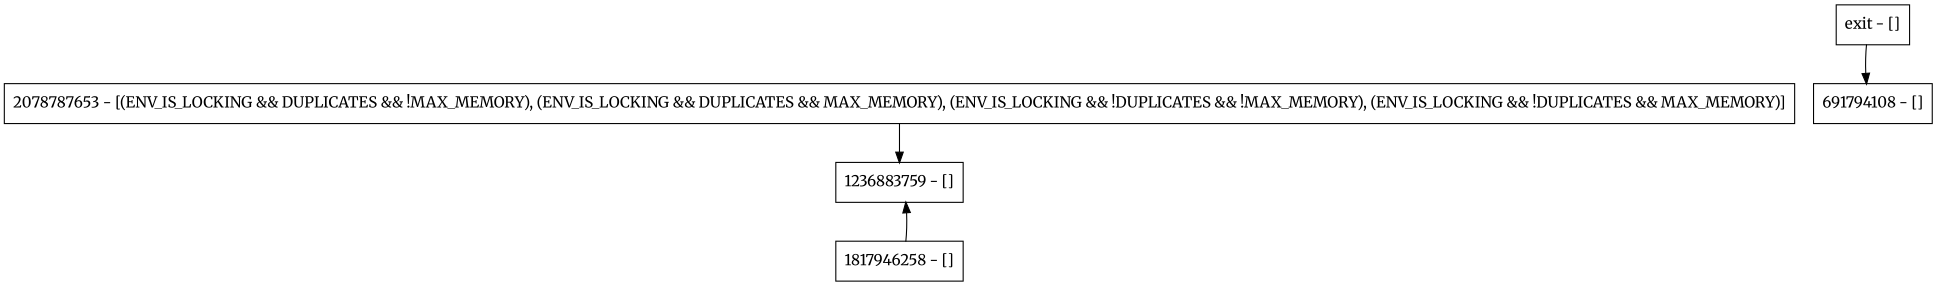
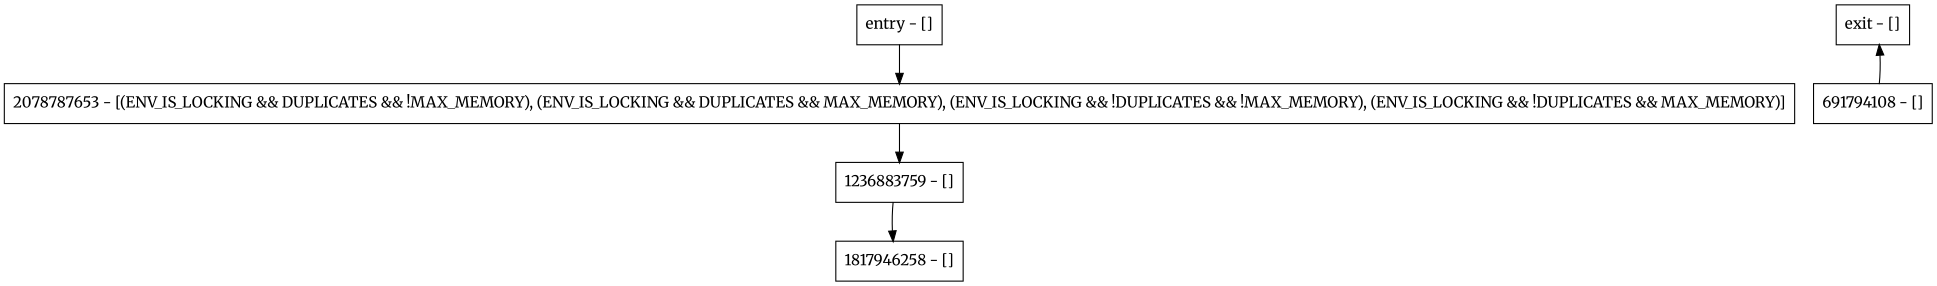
none -> (899, 25)
(1866, 59) -> (1880, 70)
(907, 227) -> (892, 216)
